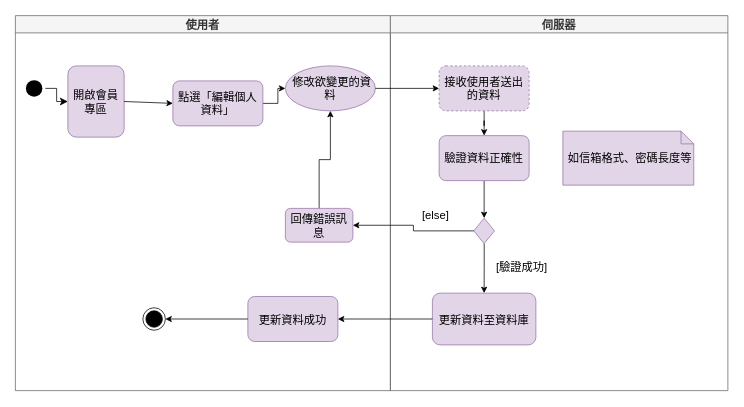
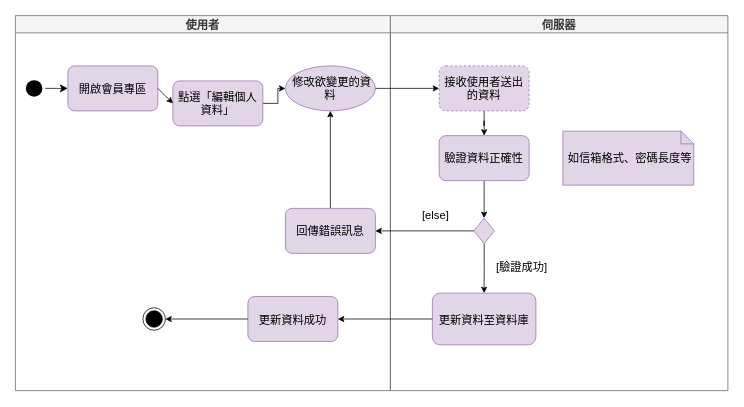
(96, 101) -> (113, 88)
(319, 225) -> (330, 231)
